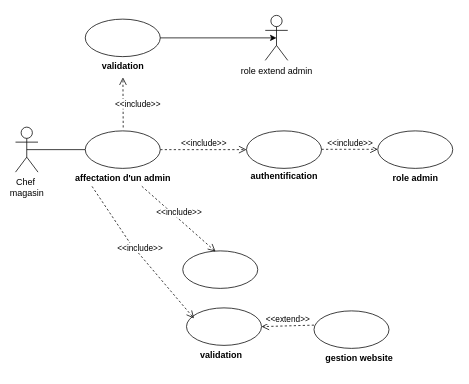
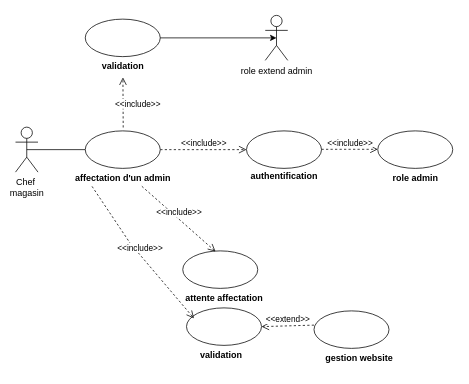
none -> (224, 298)
